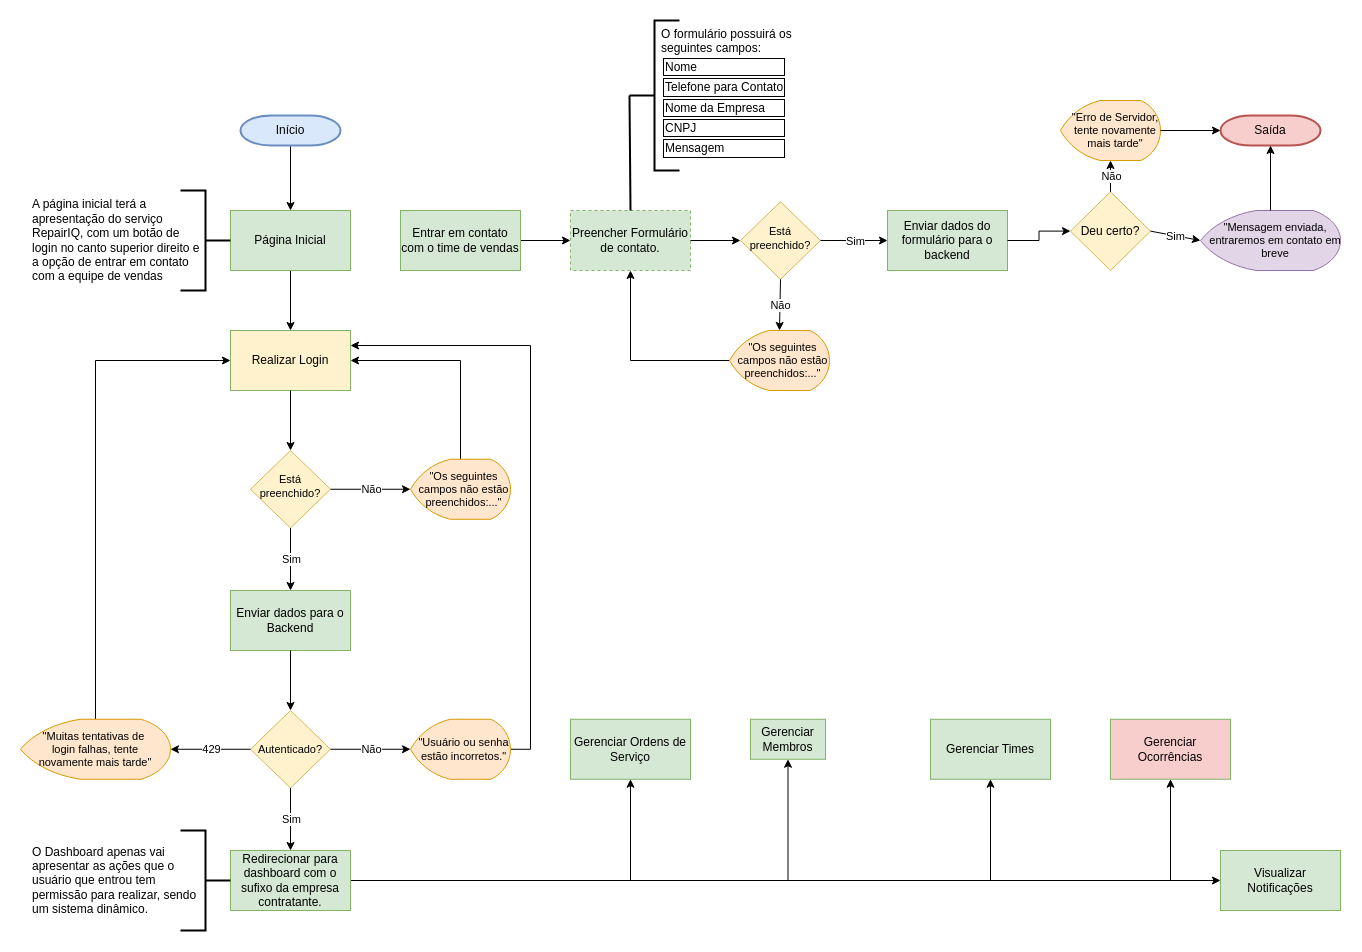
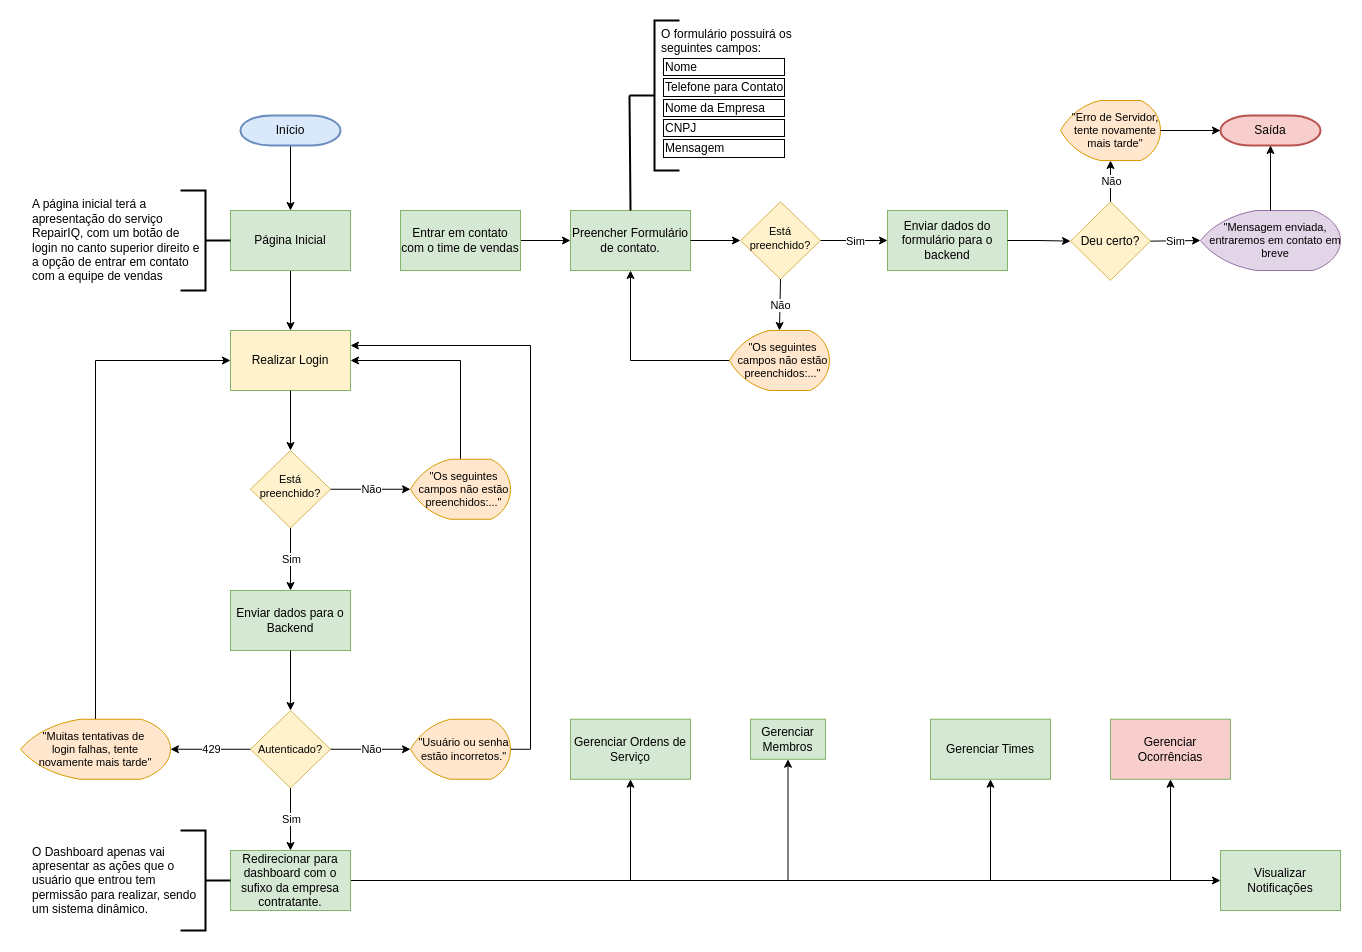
(1111, 231) -> (1111, 241)
(631, 241) -> (631, 241)
